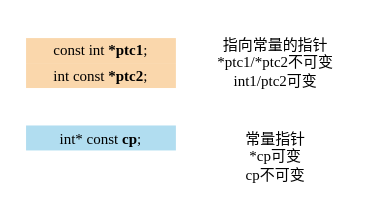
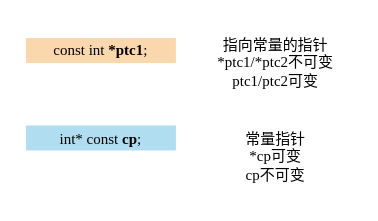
(276, 63) -> (276, 63)
(101, 76) -> none
